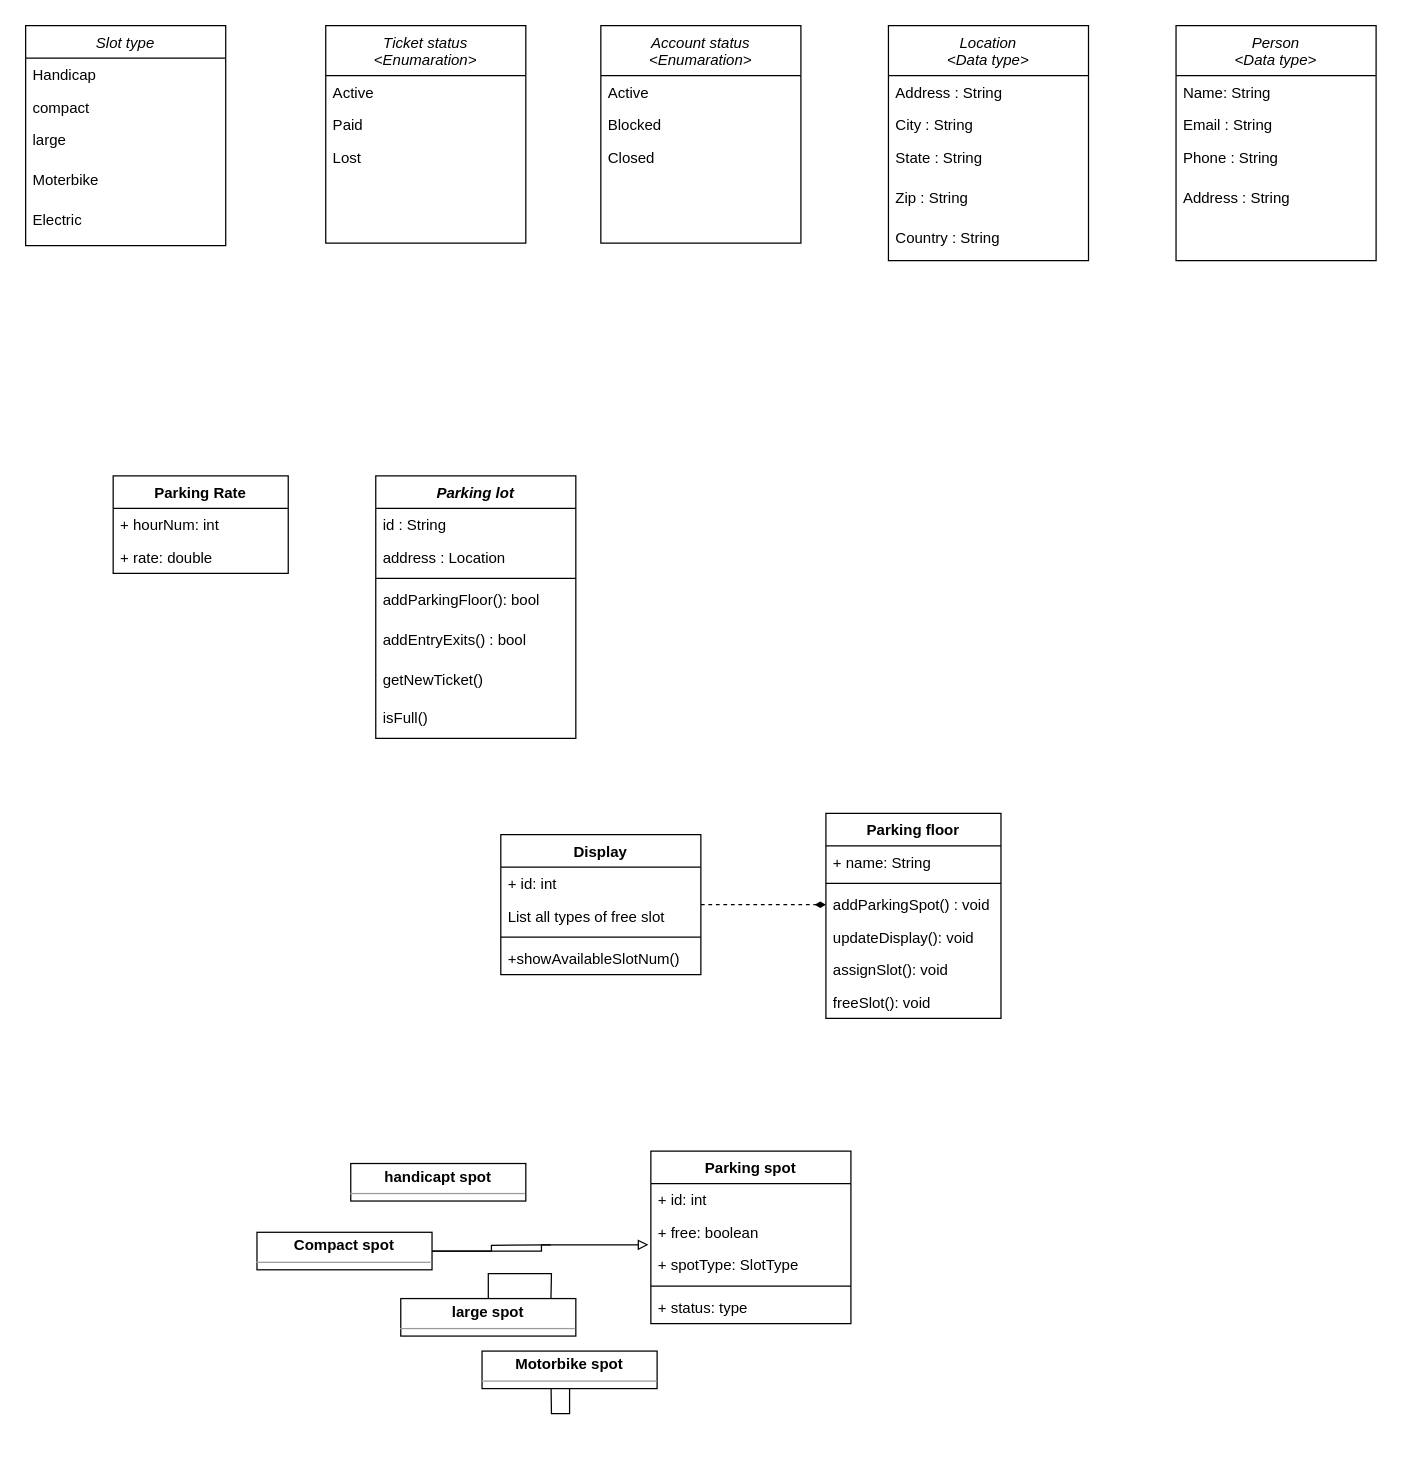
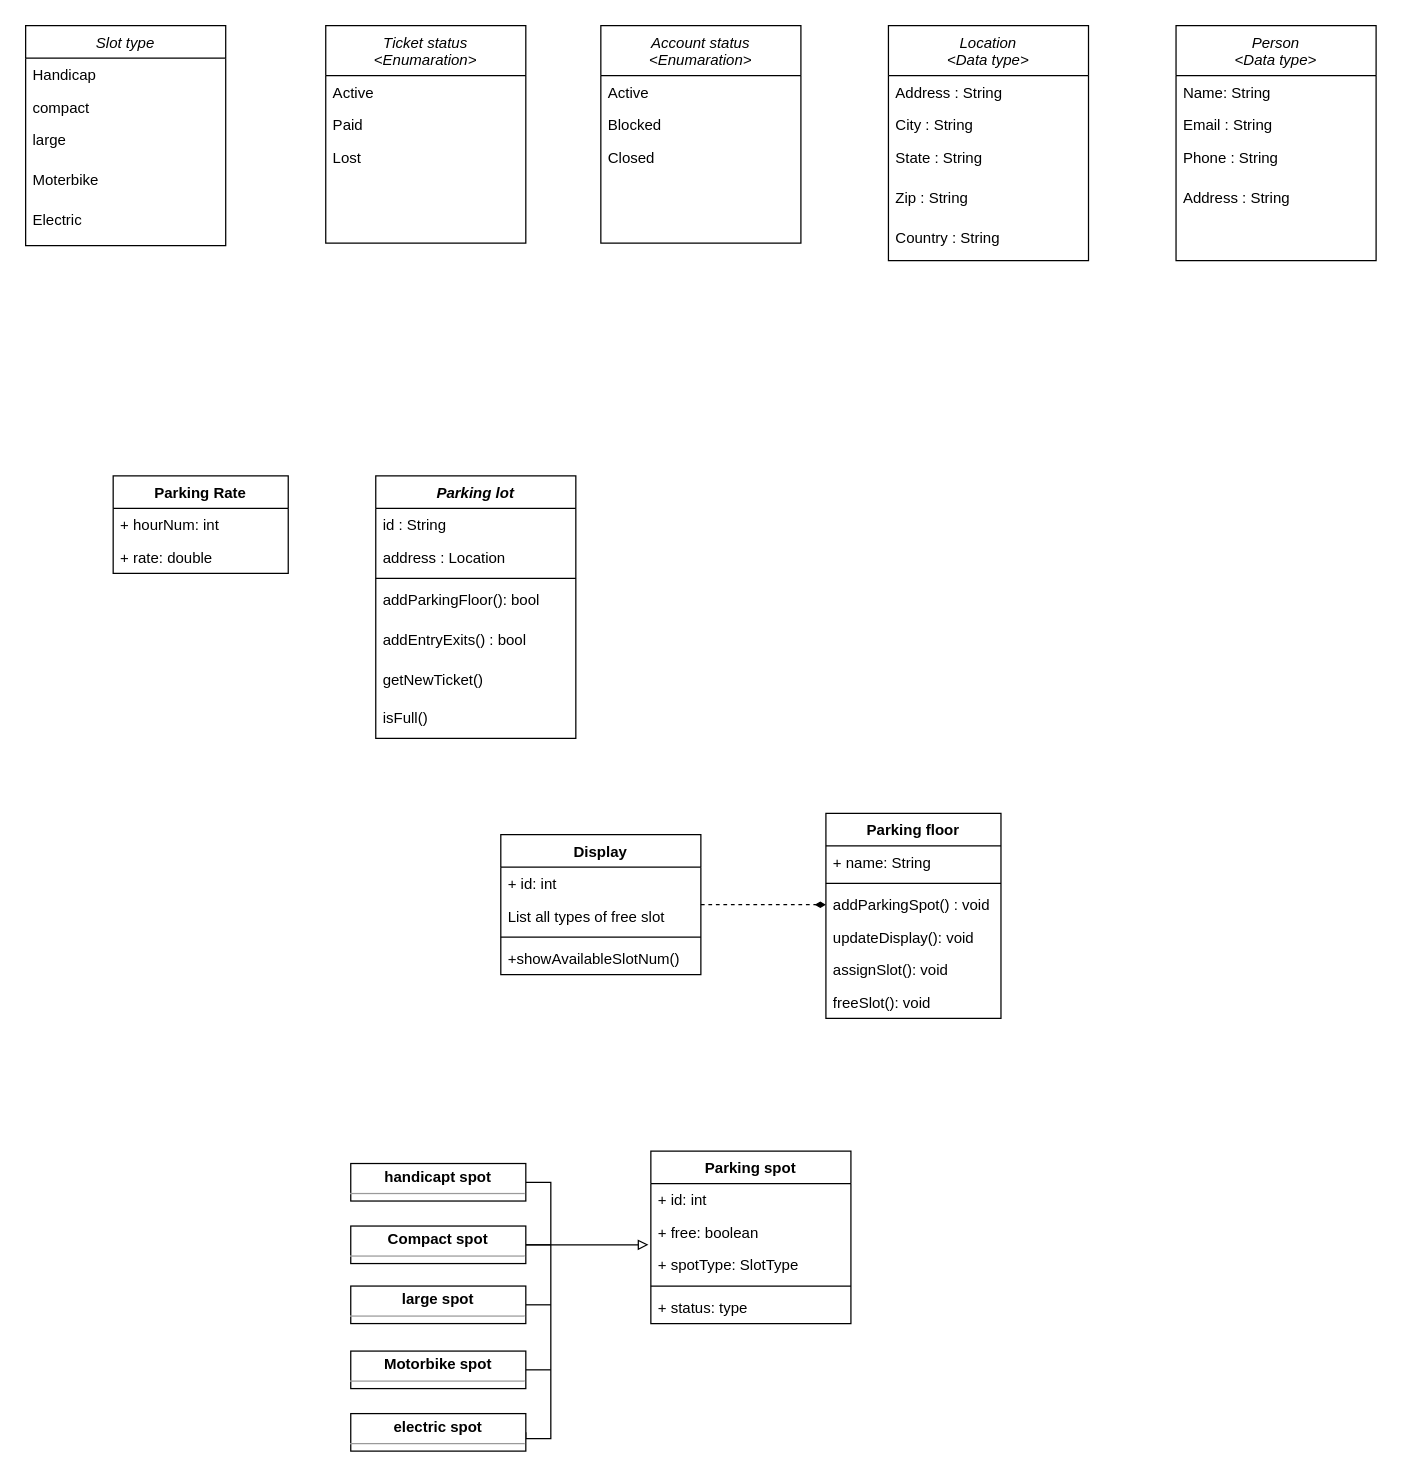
none -> (551, 1214)
(344, 1251) -> (438, 1244)
(488, 1317) -> (438, 1304)
(569, 1369) -> (438, 1369)
none -> (438, 1432)
